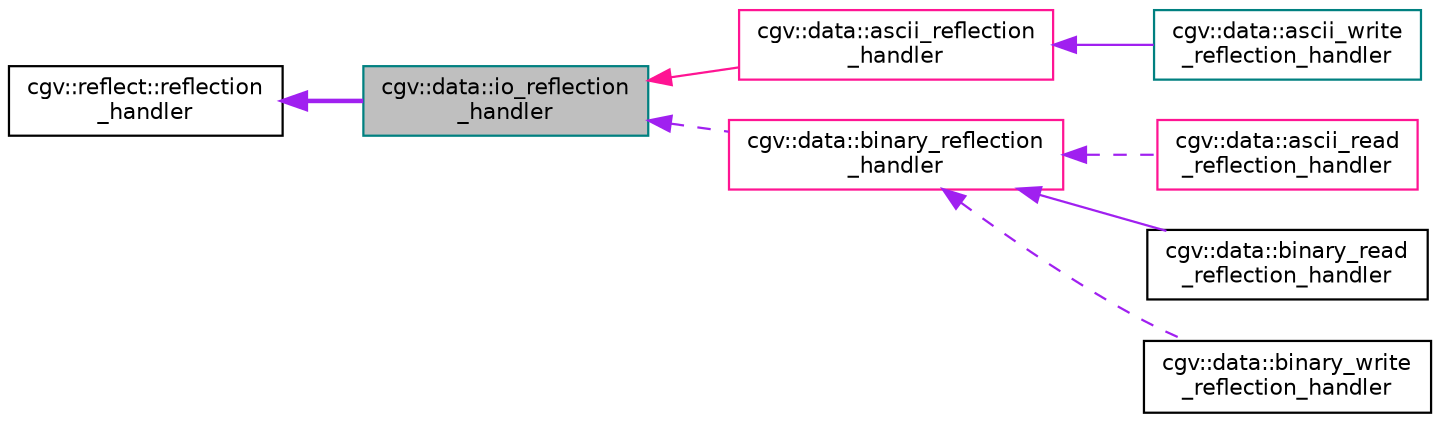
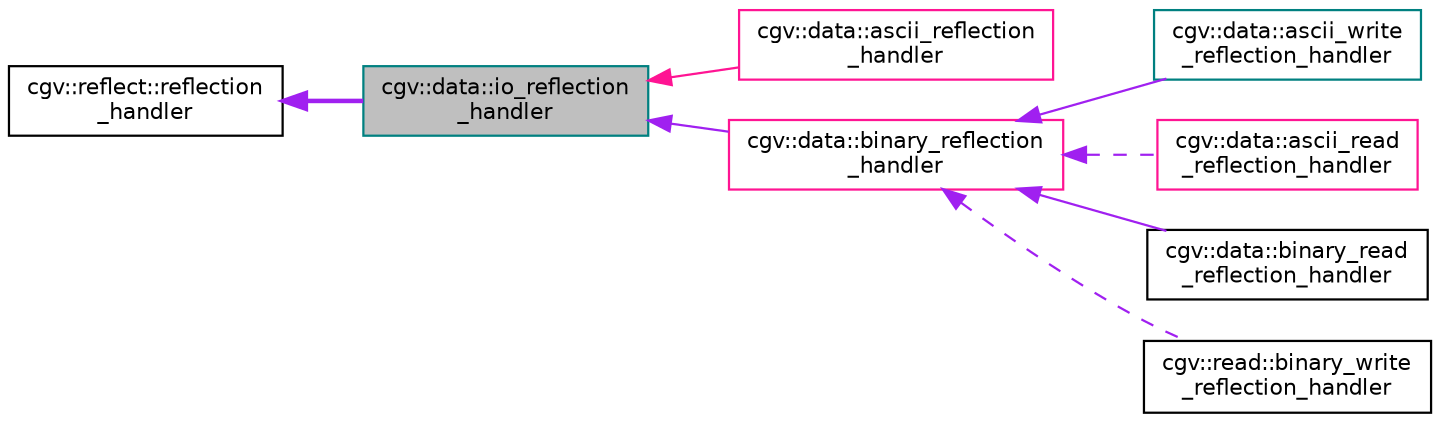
(1115, 45) -> (1103, 97)
(700, 128) -> (700, 128)
(1288, 377) -> (1288, 377)
